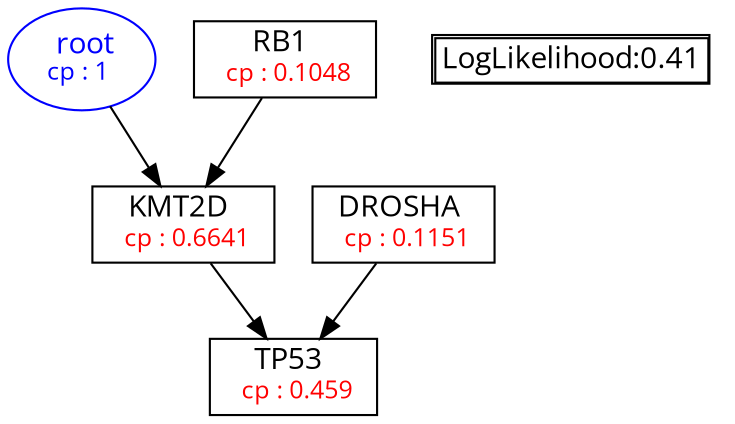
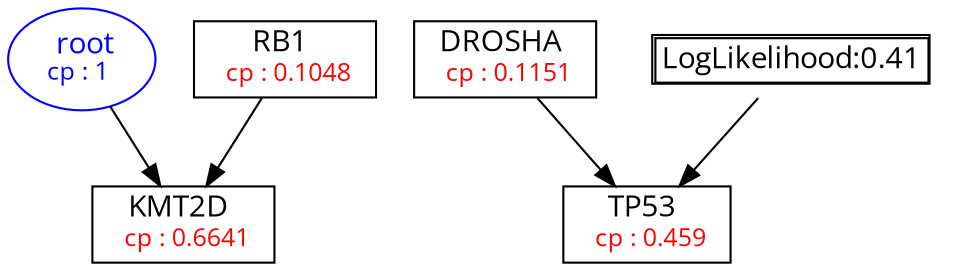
(232, 292) -> (726, 134)
